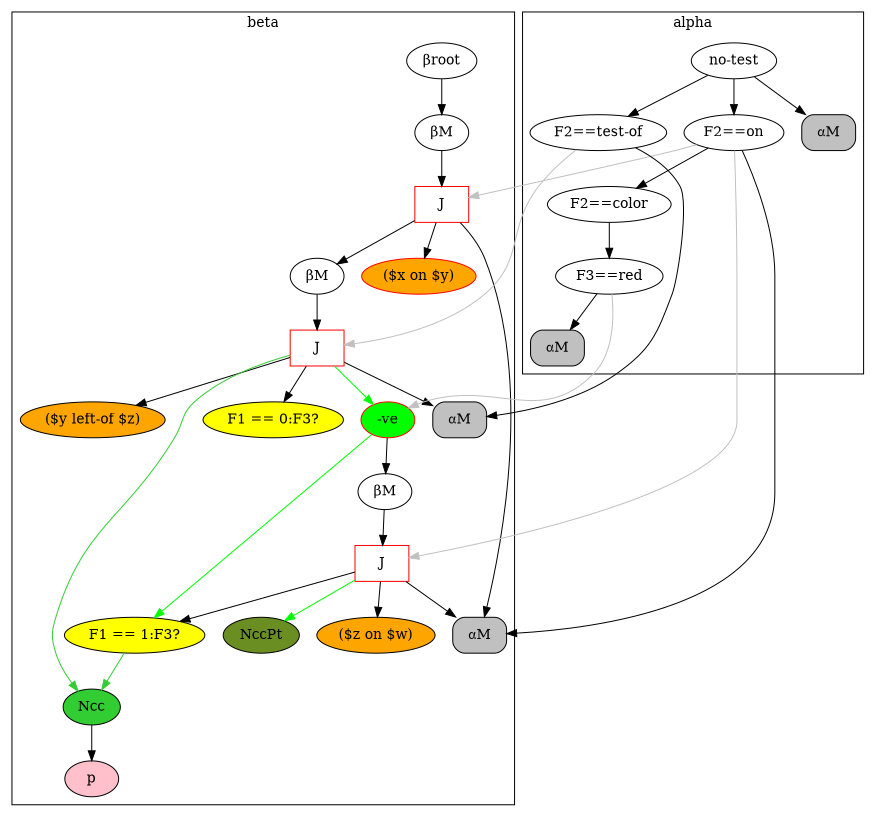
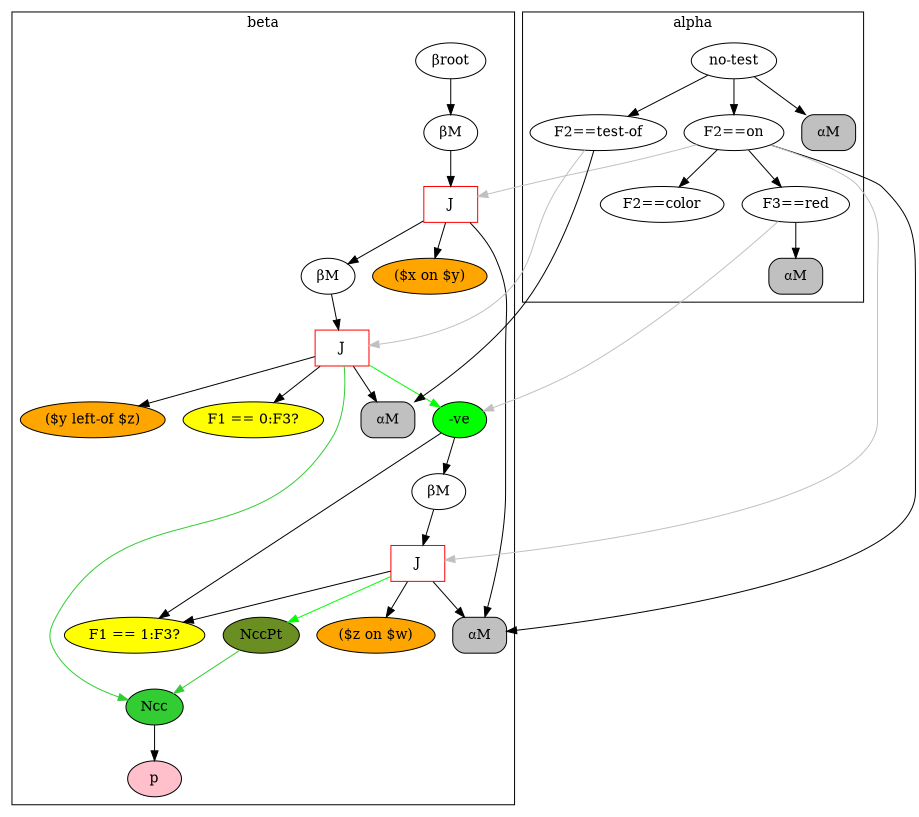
(609, 235) -> (762, 165)
(419, 276) -> (430, 276)
(388, 420) -> (460, 420)
(267, 523) -> (304, 523)
(116, 667) -> (211, 669)
